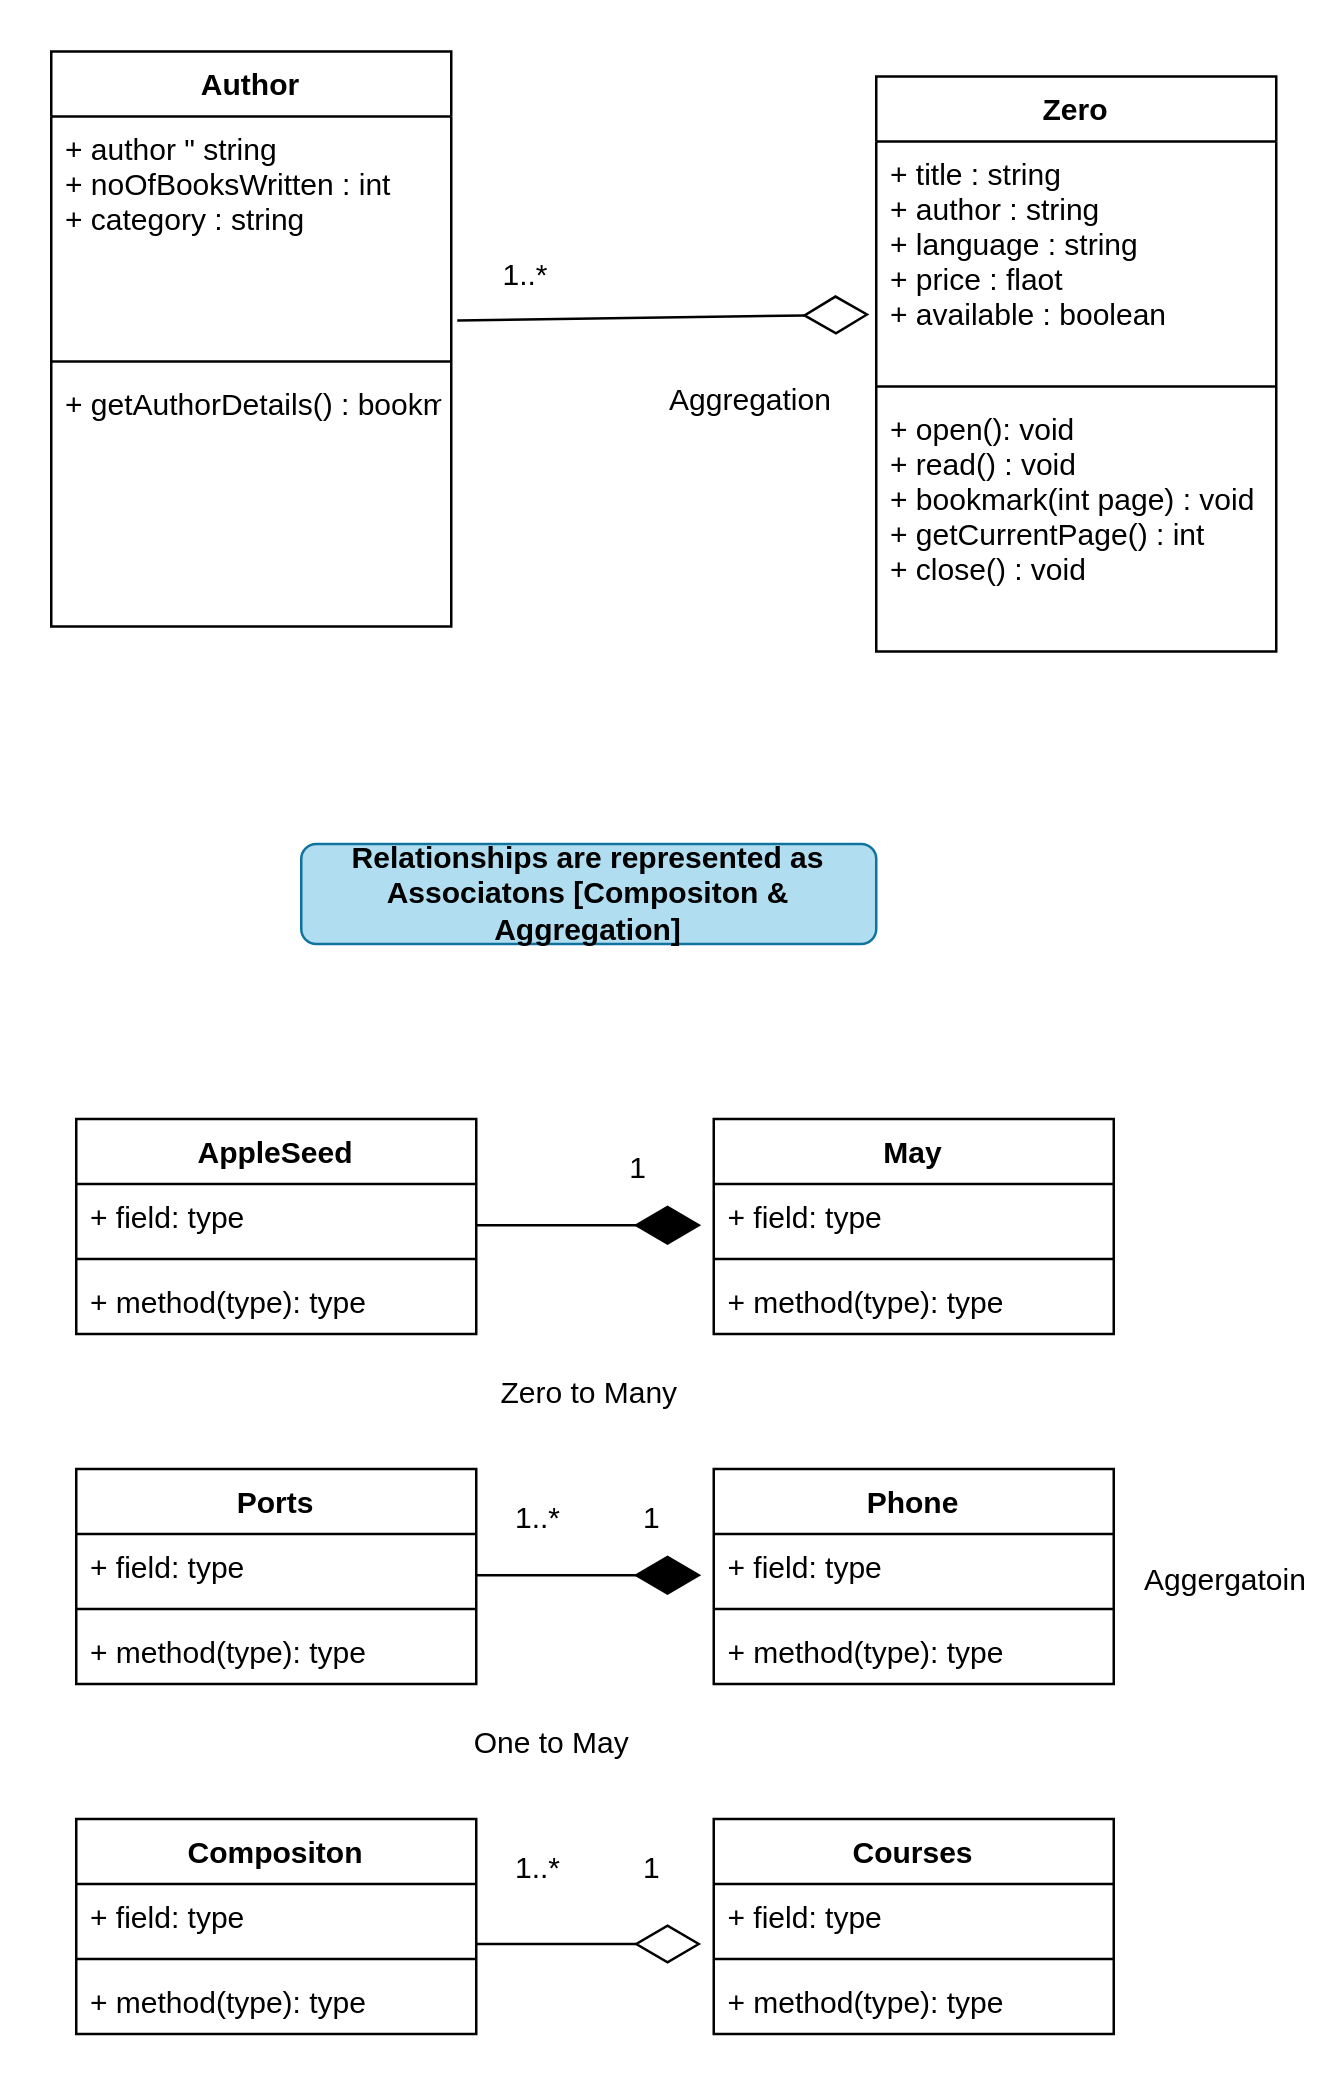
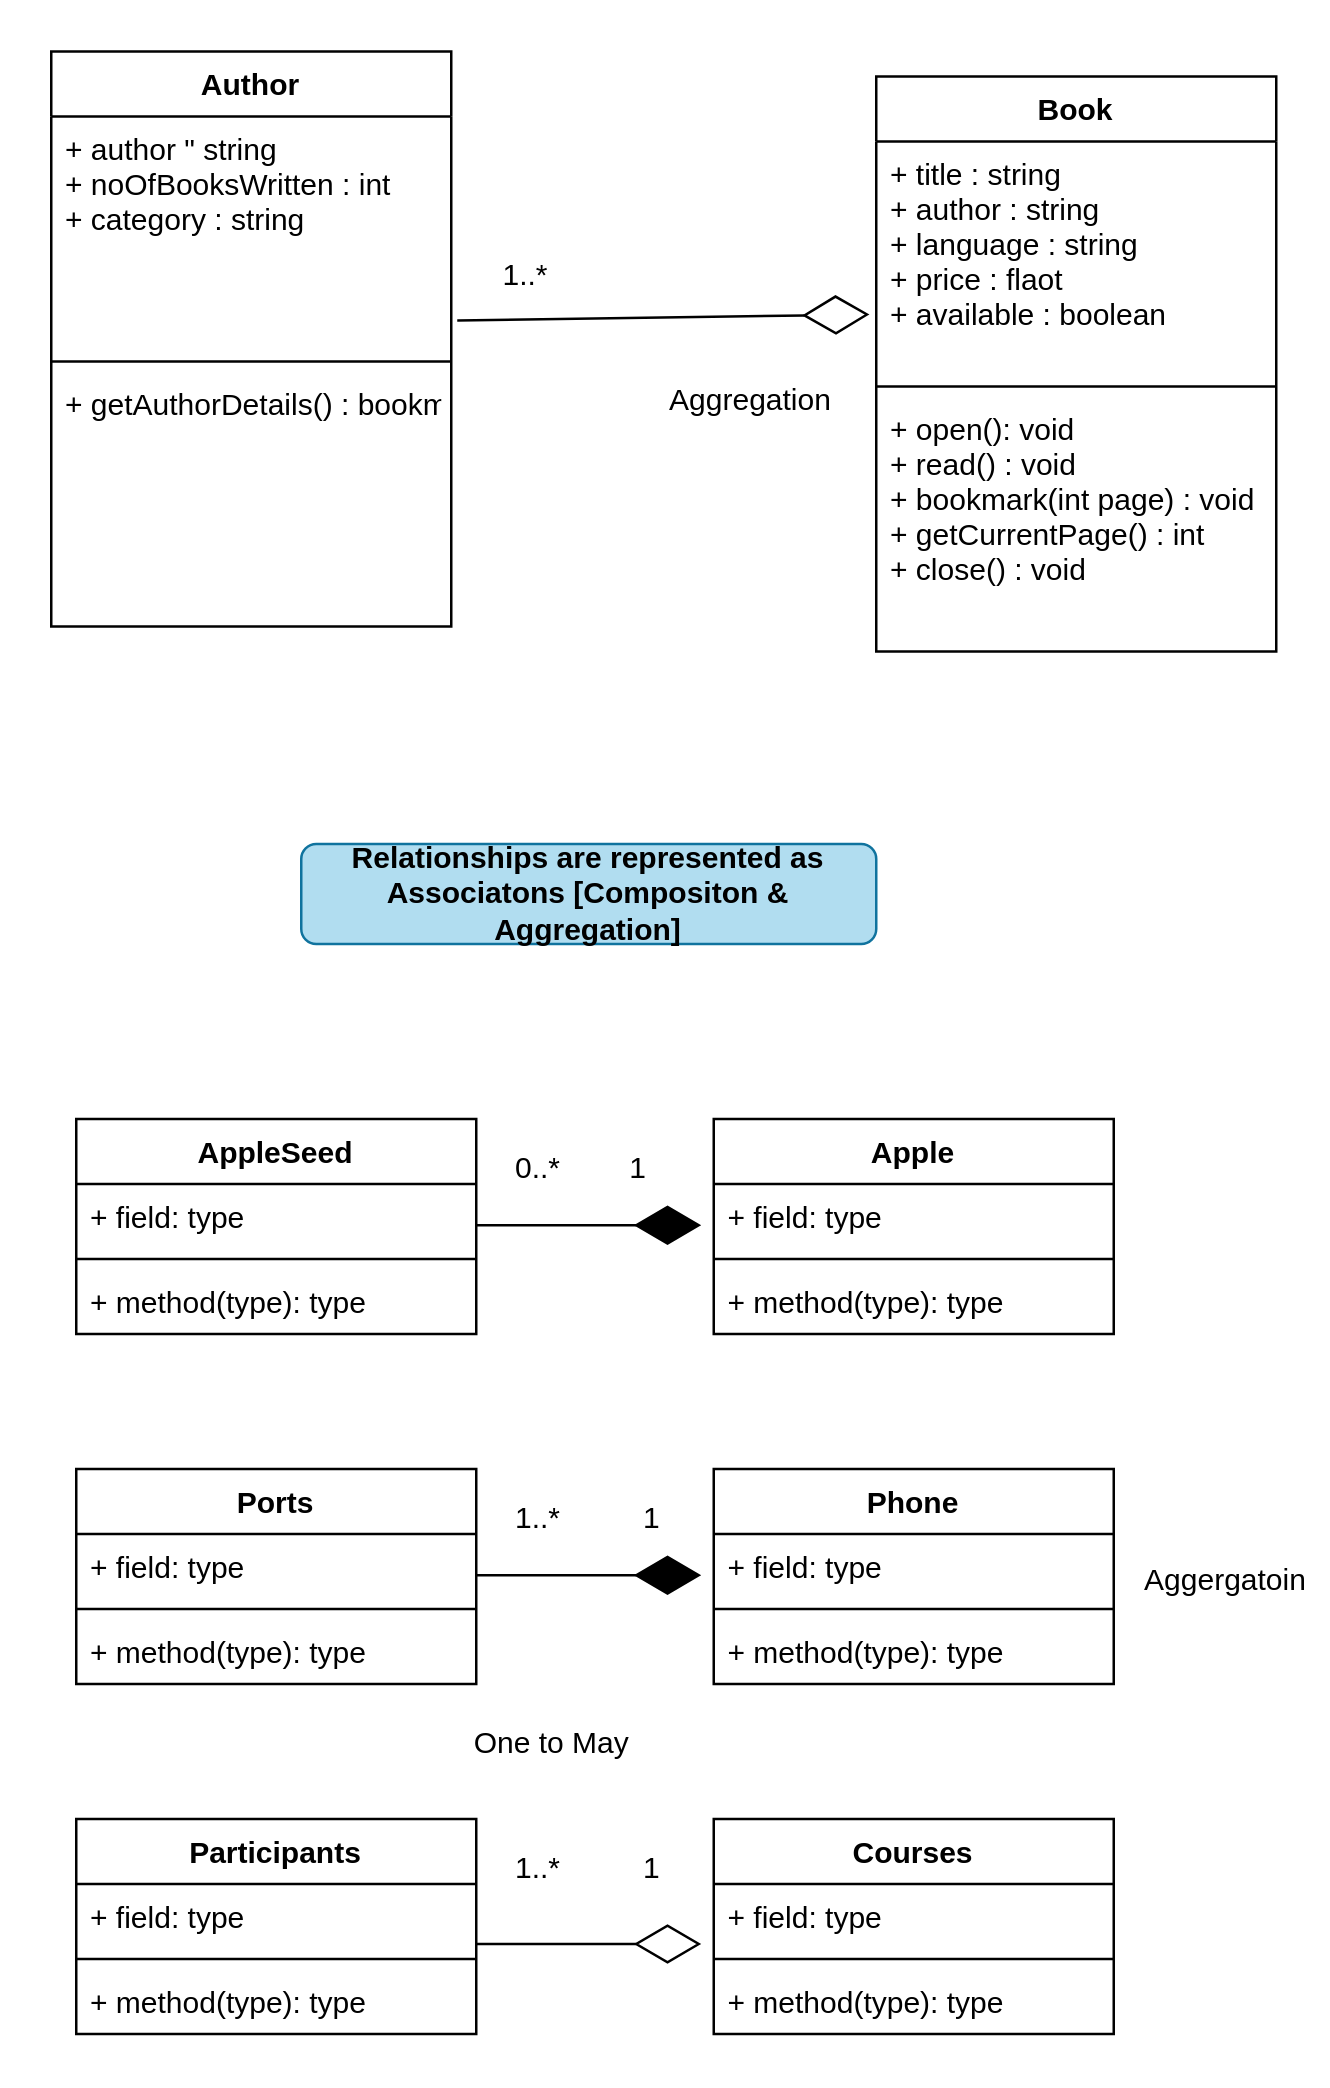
(1075, 110) -> (1075, 110)
(913, 1153) -> (913, 1153)
none -> (539, 1169)
(589, 1394) -> none
(275, 1853) -> (275, 1853)
